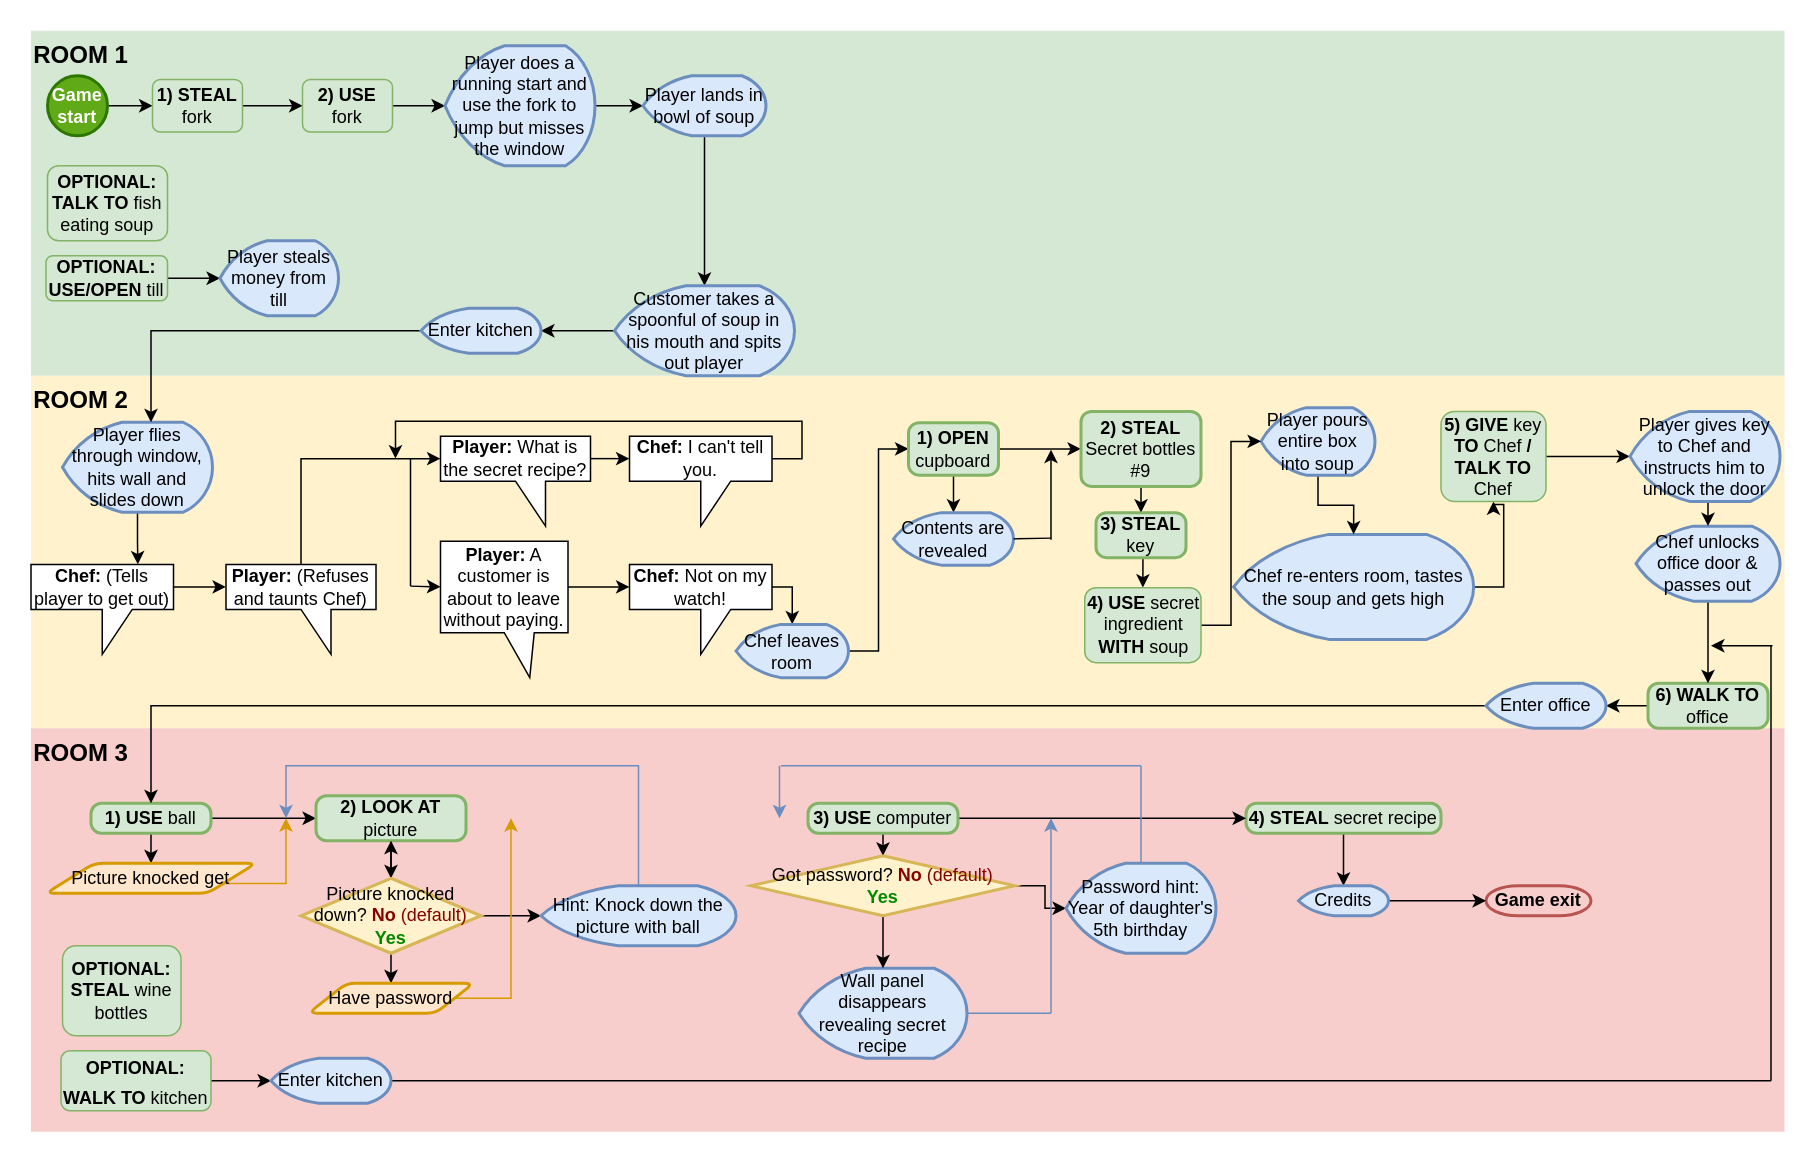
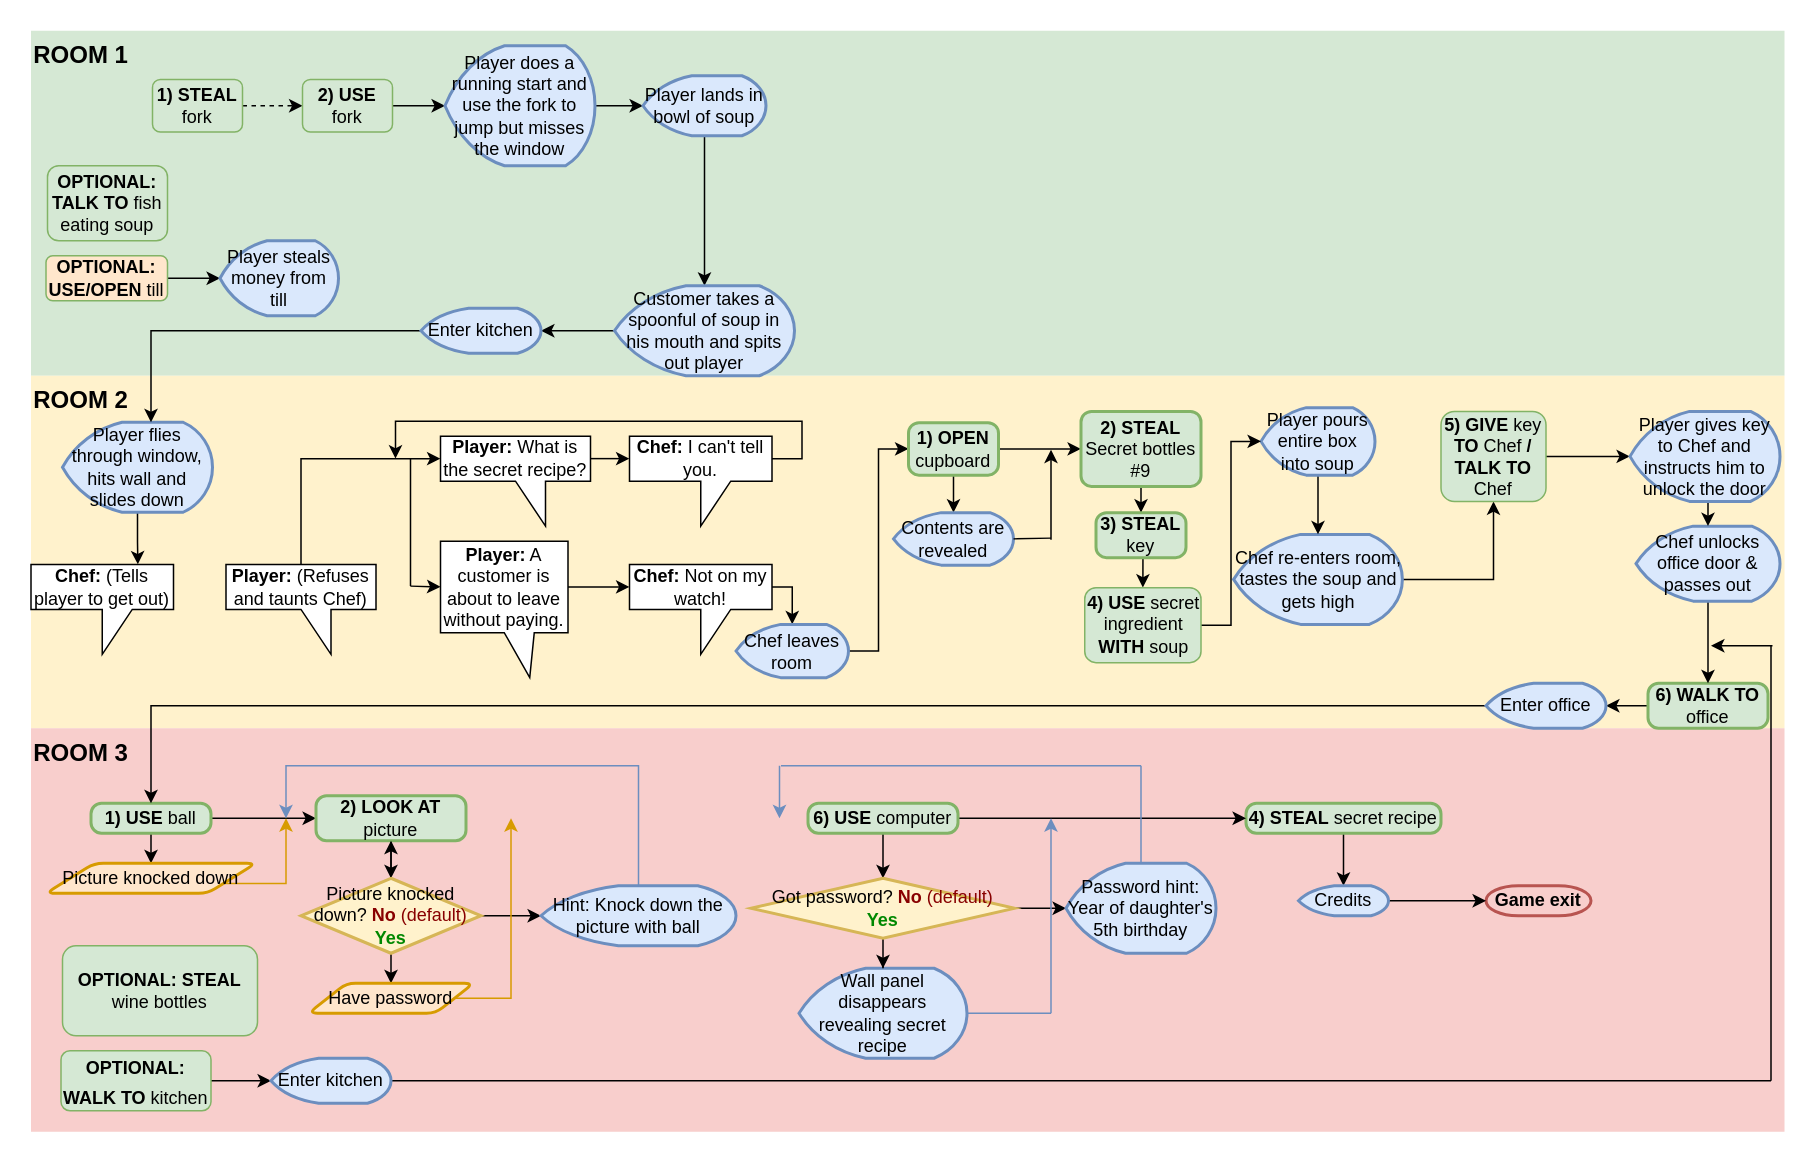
(77, 106) -> none
(124, 106) -> none
(266, 106) -> (266, 106)
(107, 278) -> (107, 278)
(195, 587) -> none
(1353, 587) -> (1318, 579)
(883, 818) -> (883, 818)
(151, 878) -> (151, 878)
(883, 886) -> (883, 908)
(122, 991) -> (160, 991)
